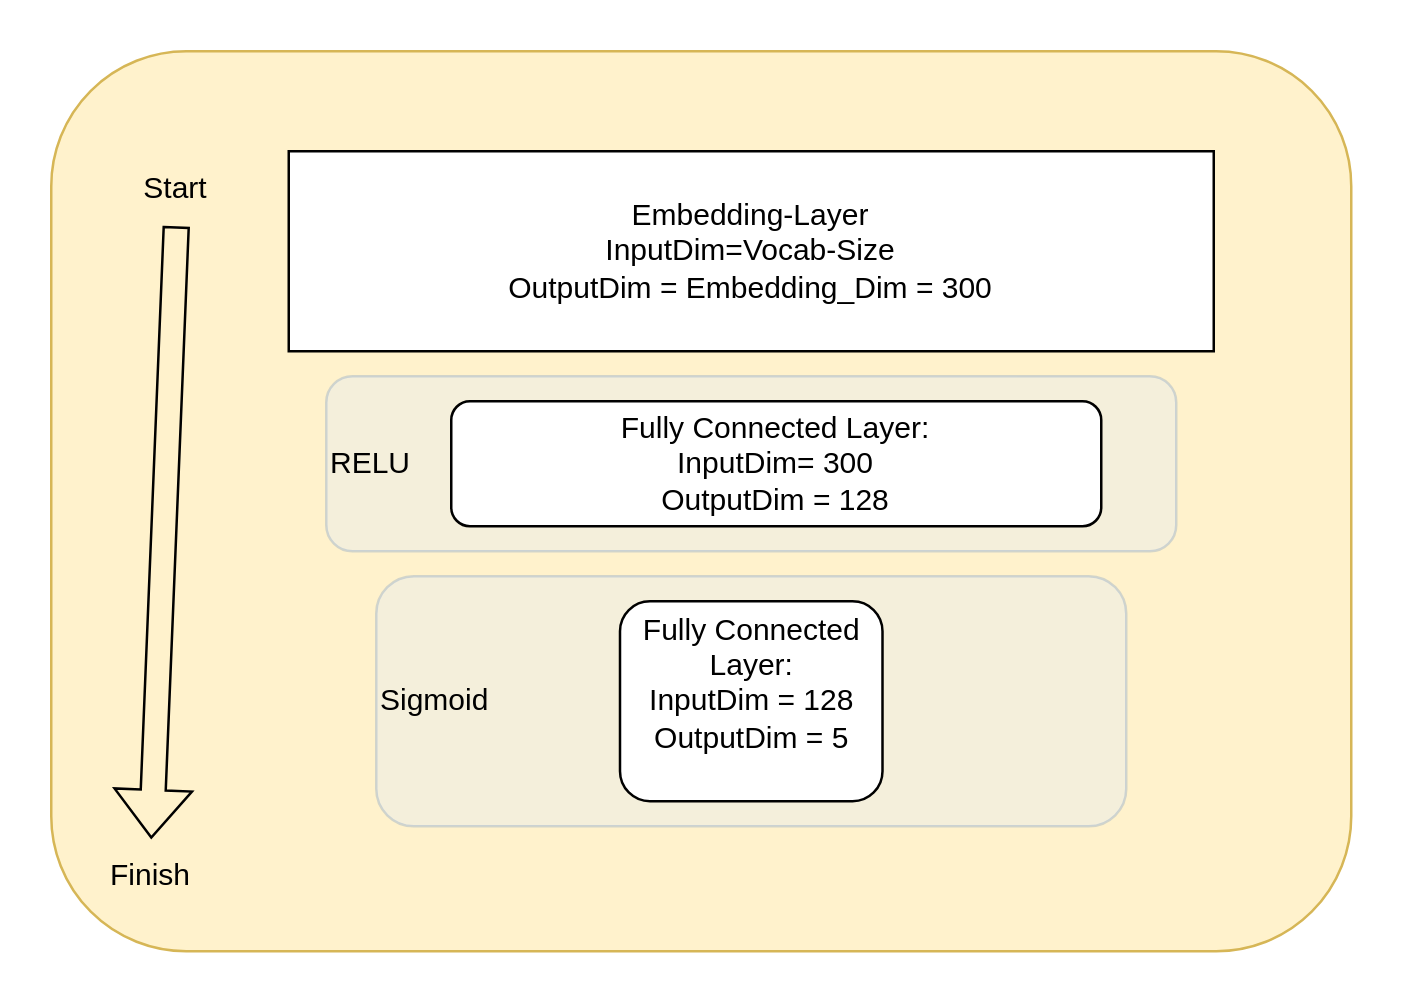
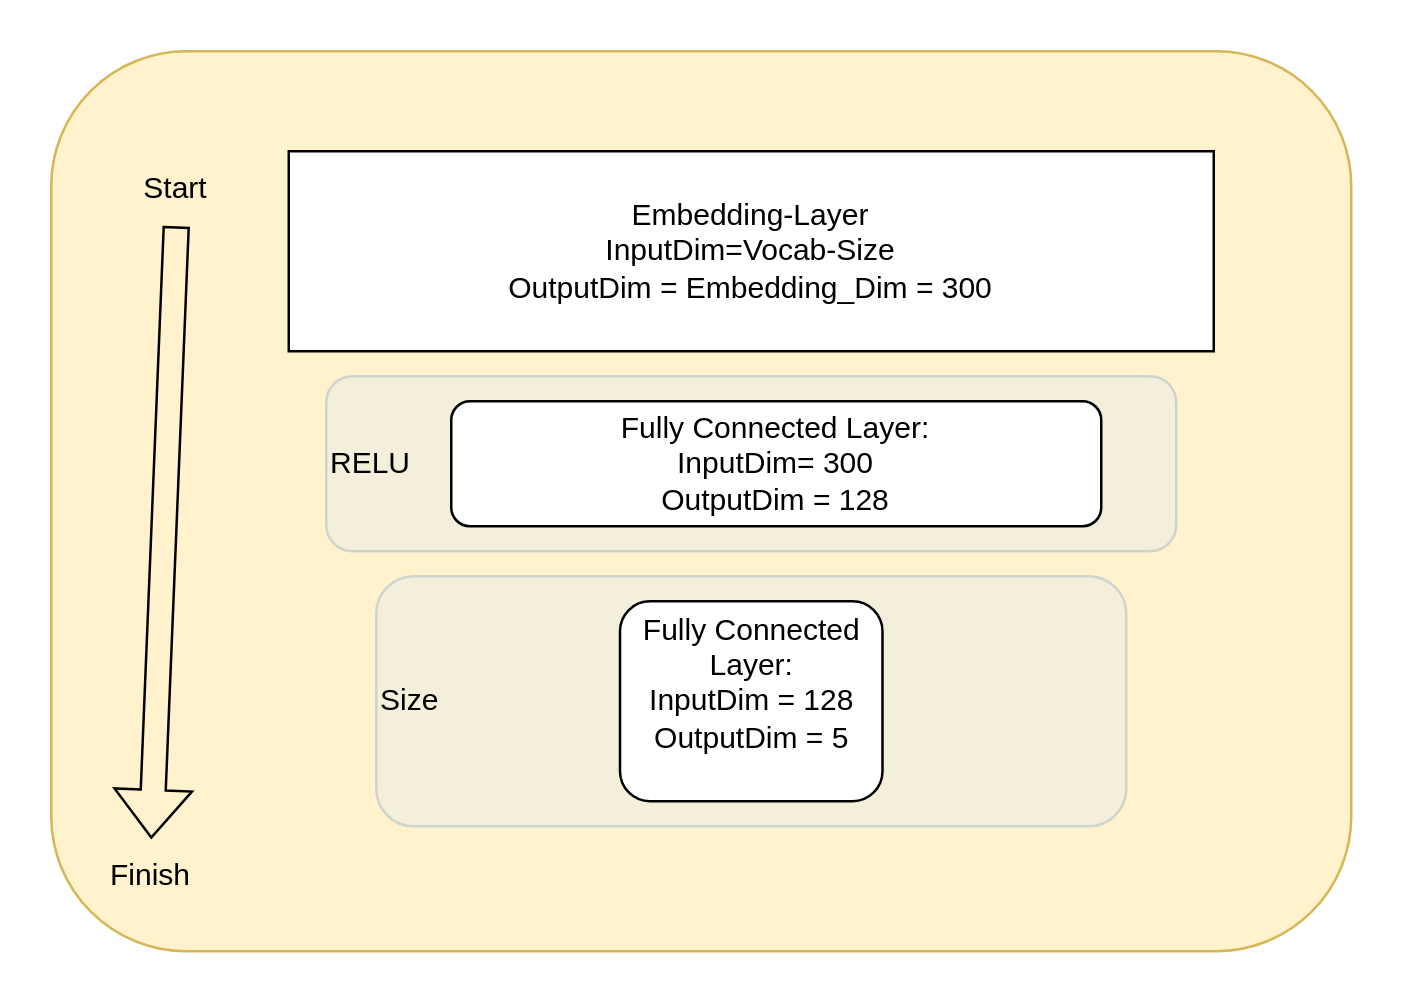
(432, 701) -> (411, 701)
